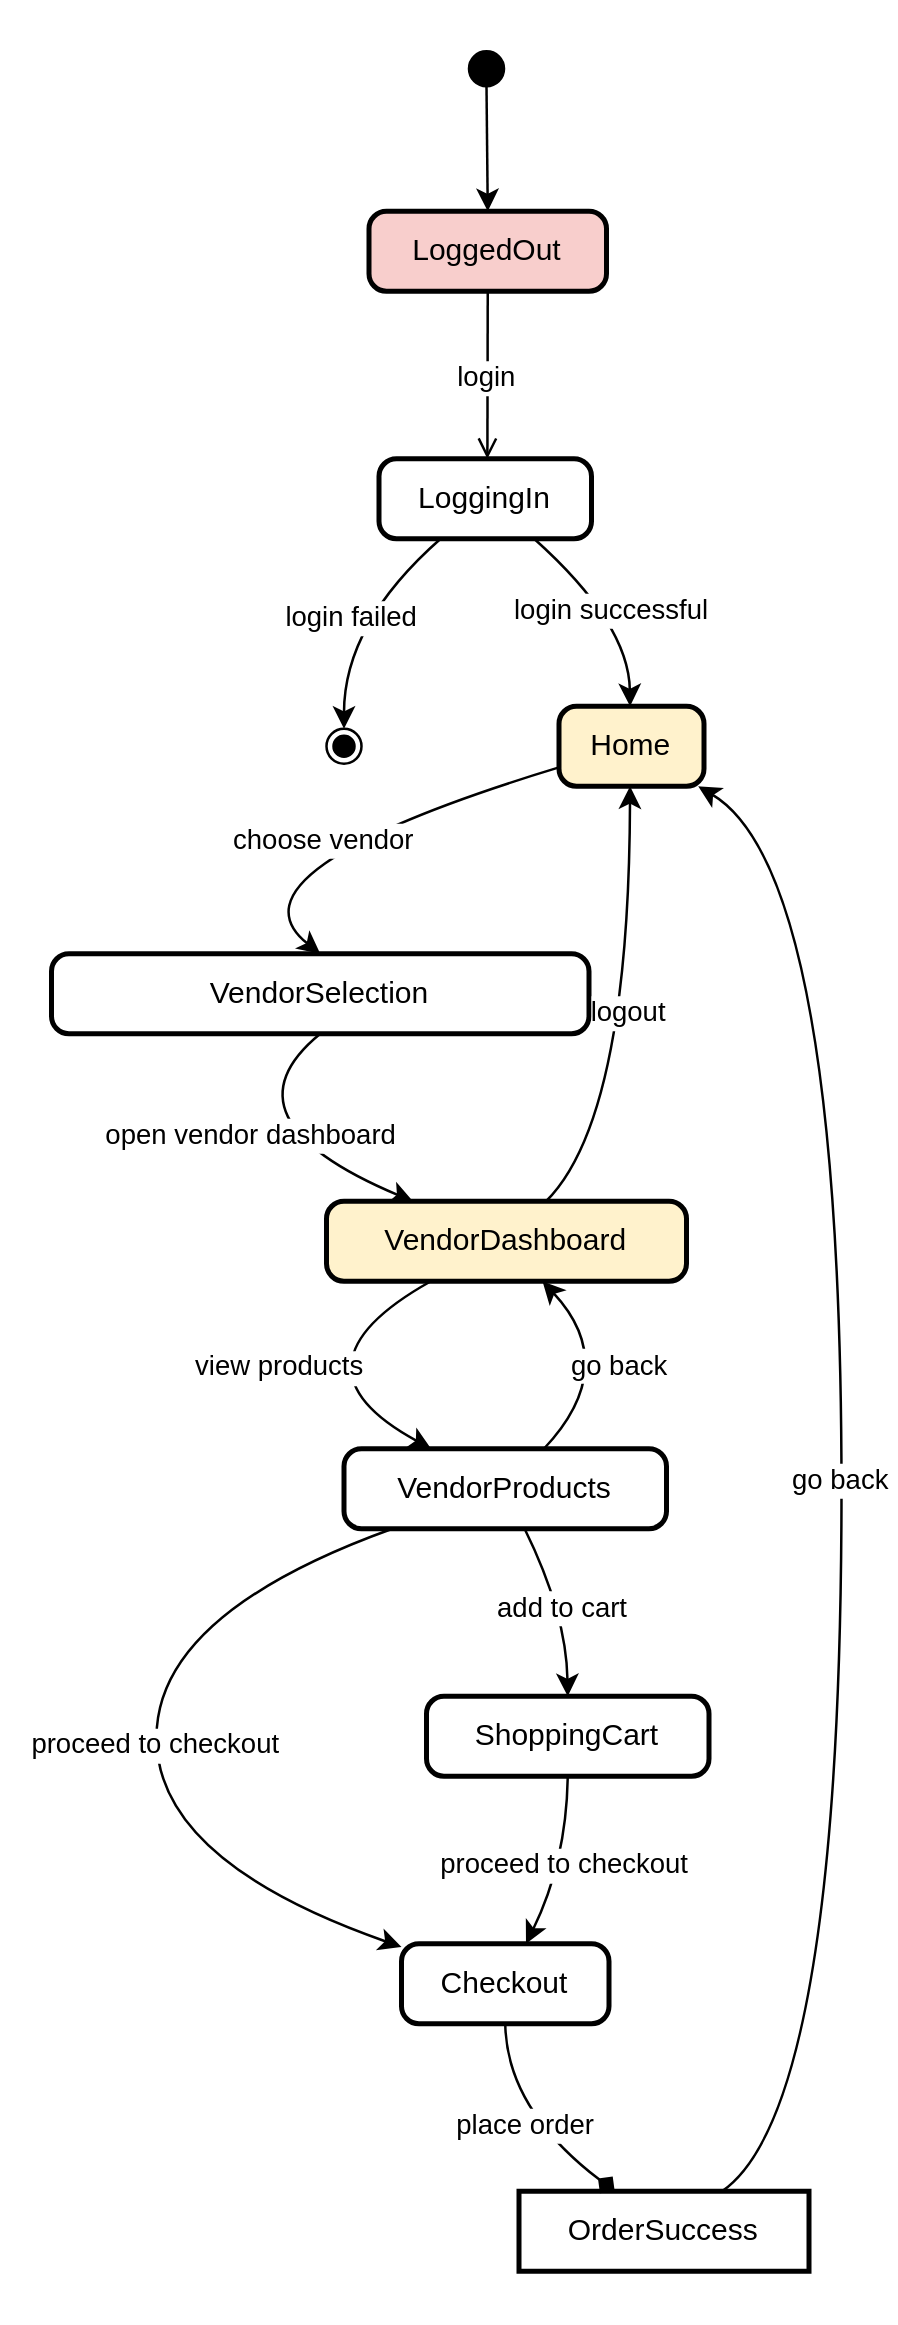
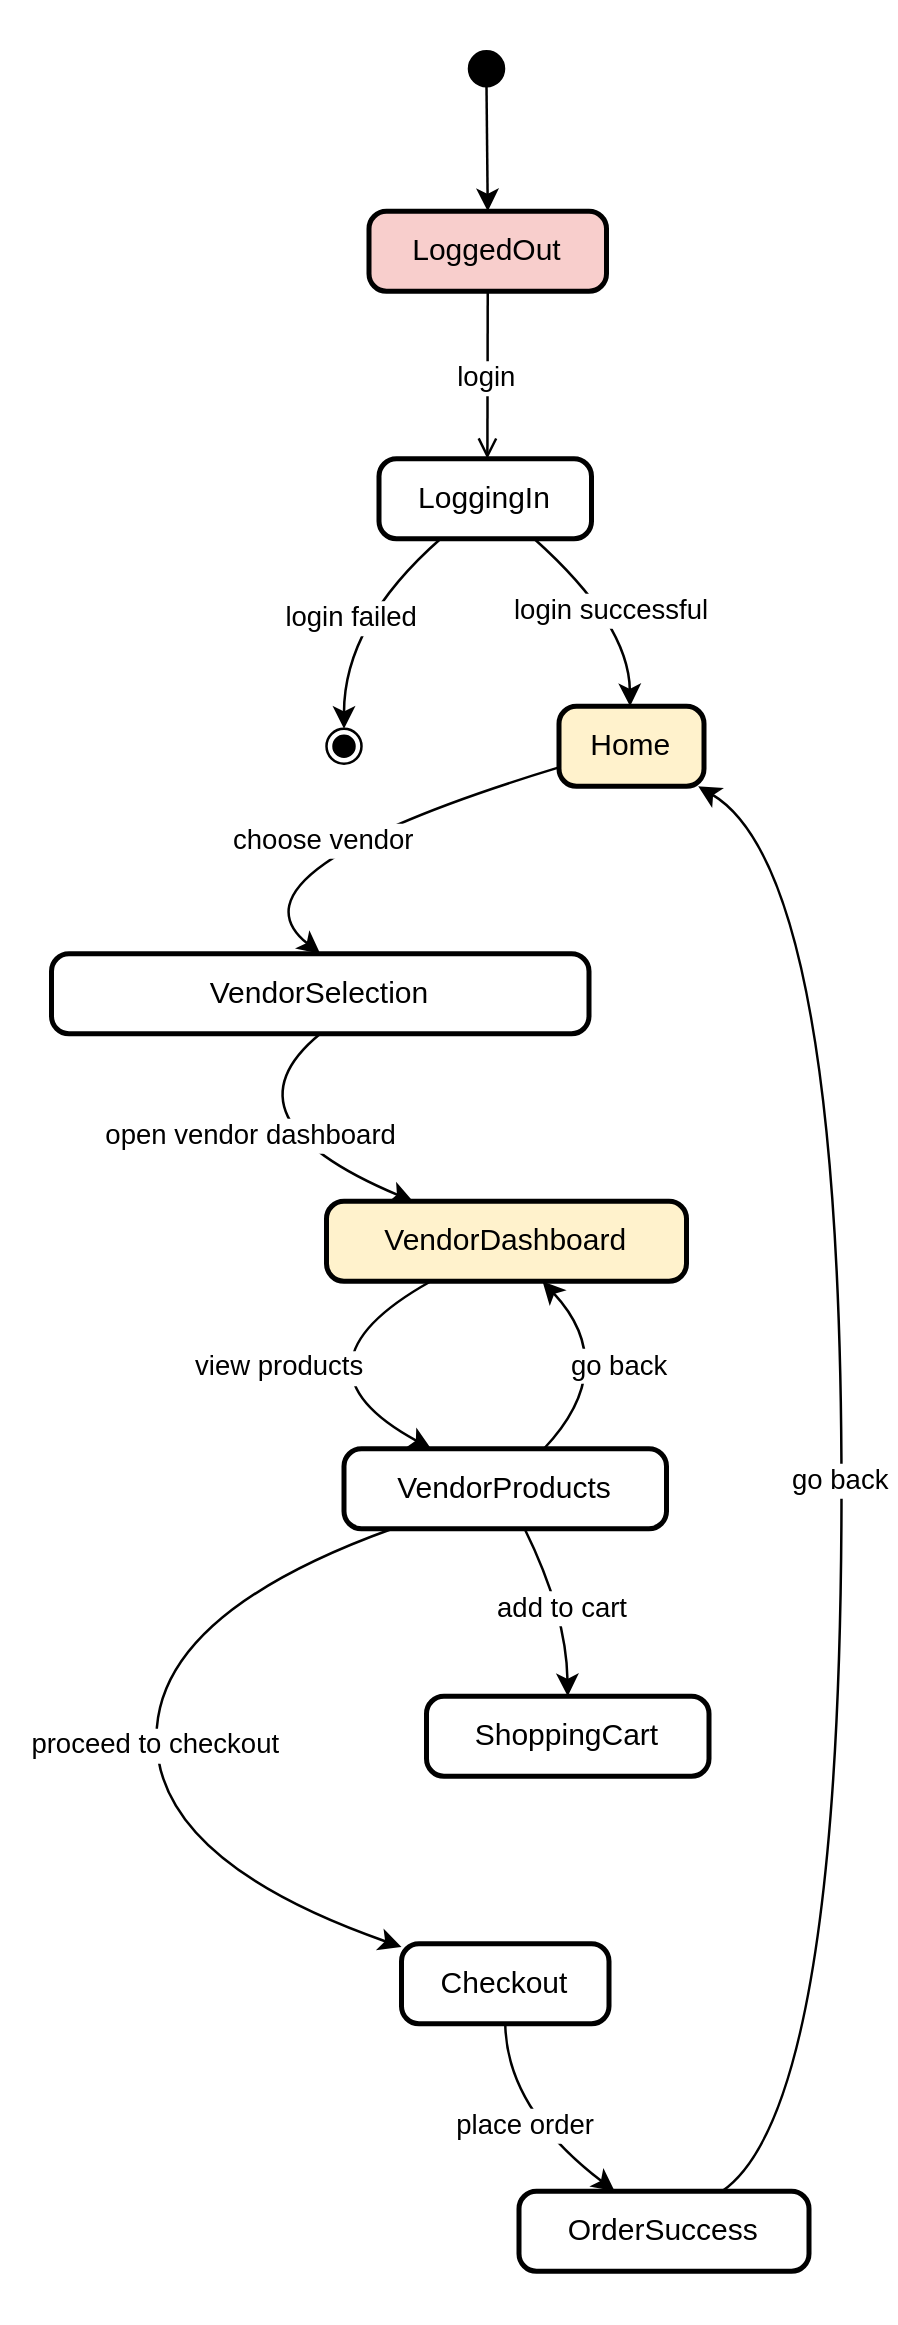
(617, 1008) -> none
(564, 1826) -> none
(598, 2178) -> (599, 2179)
(664, 2231) -> (664, 2231)
